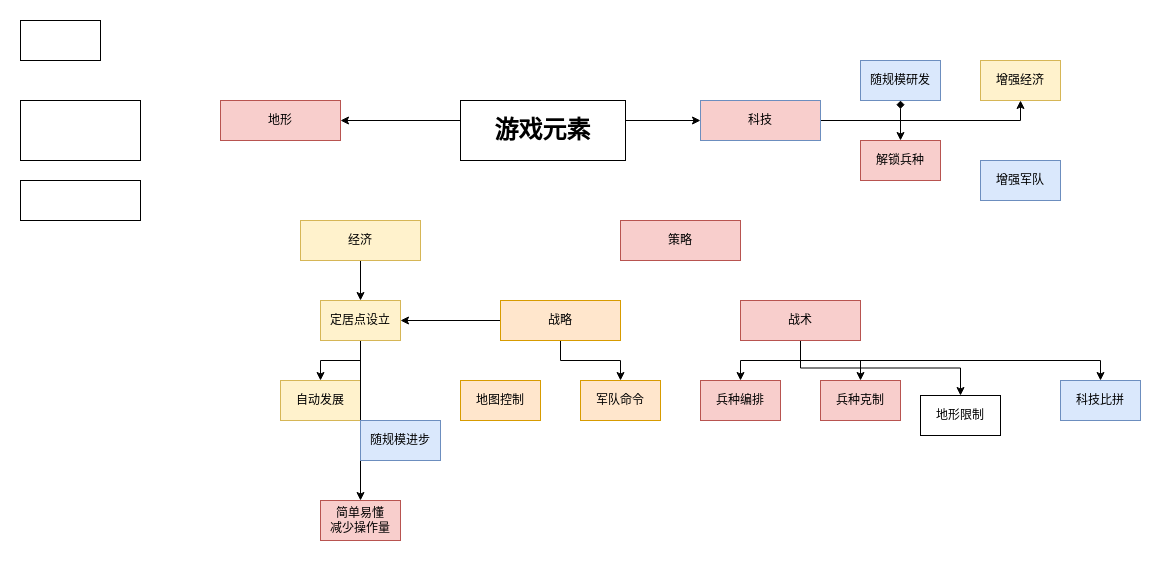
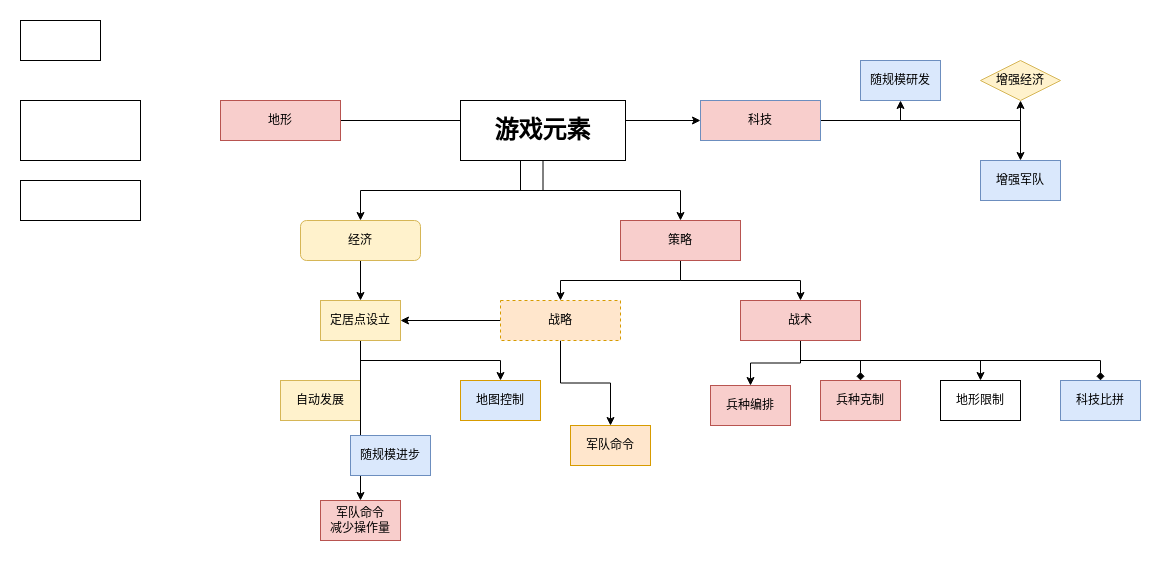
(1021, 81) -> (1021, 81)
(901, 109) -> (901, 108)
(348, 121) -> (346, 121)
(901, 128) -> none
none -> (1021, 138)
(901, 161) -> none
none -> (428, 191)
none -> (625, 191)
(361, 241) -> (361, 241)
none -> (614, 281)
none -> (748, 281)
(561, 321) -> (561, 321)
(334, 361) -> (438, 361)
(861, 370) -> (861, 370)
(1101, 372) -> (1101, 372)
(501, 401) -> (501, 401)
(621, 401) -> (611, 446)
(741, 401) -> (751, 406)
(961, 416) -> (981, 401)
(401, 441) -> (391, 456)
(361, 521) -> (361, 521)
